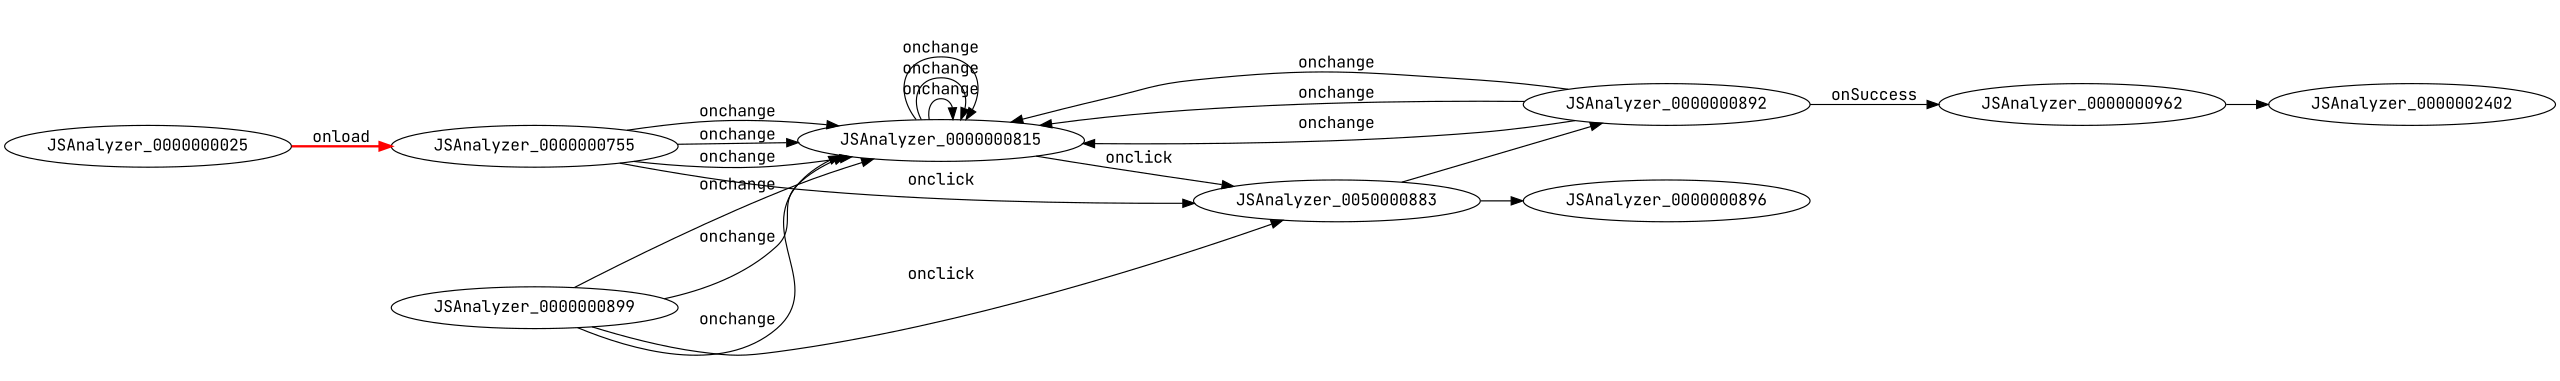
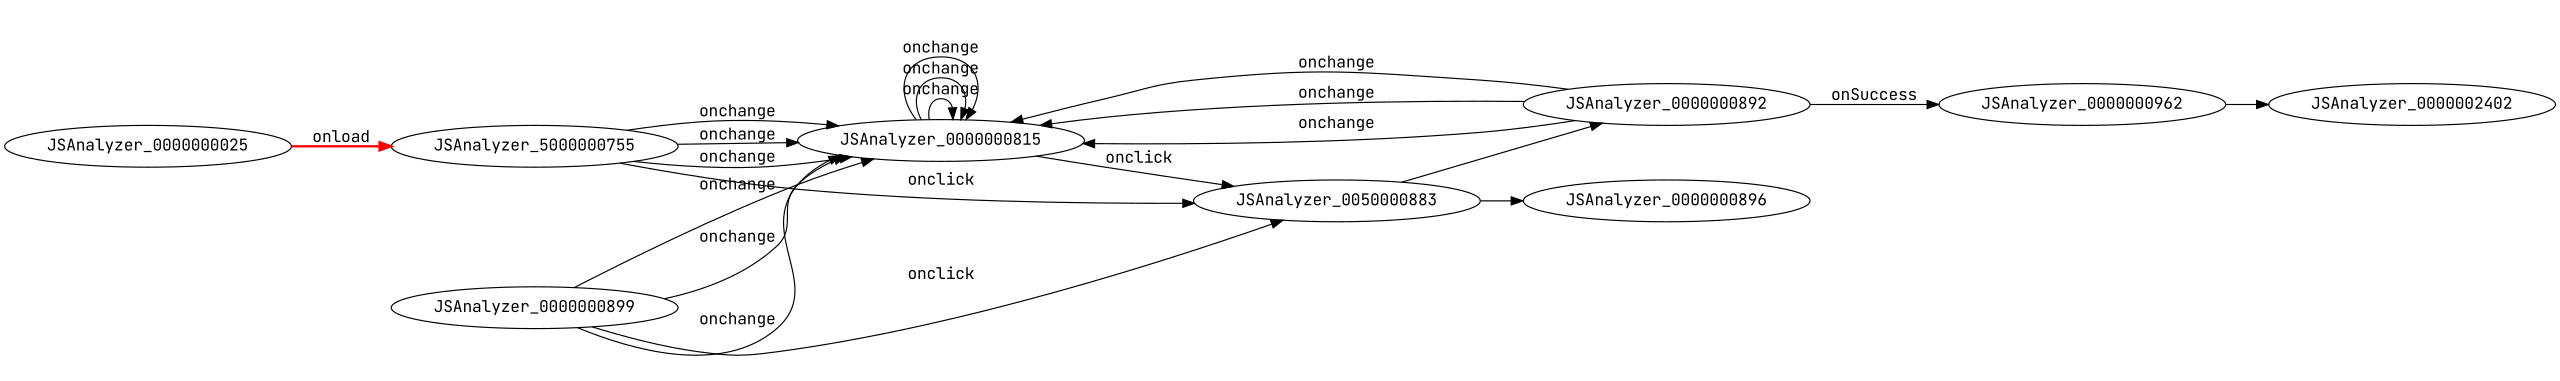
(535, 146) -> (535, 146)
